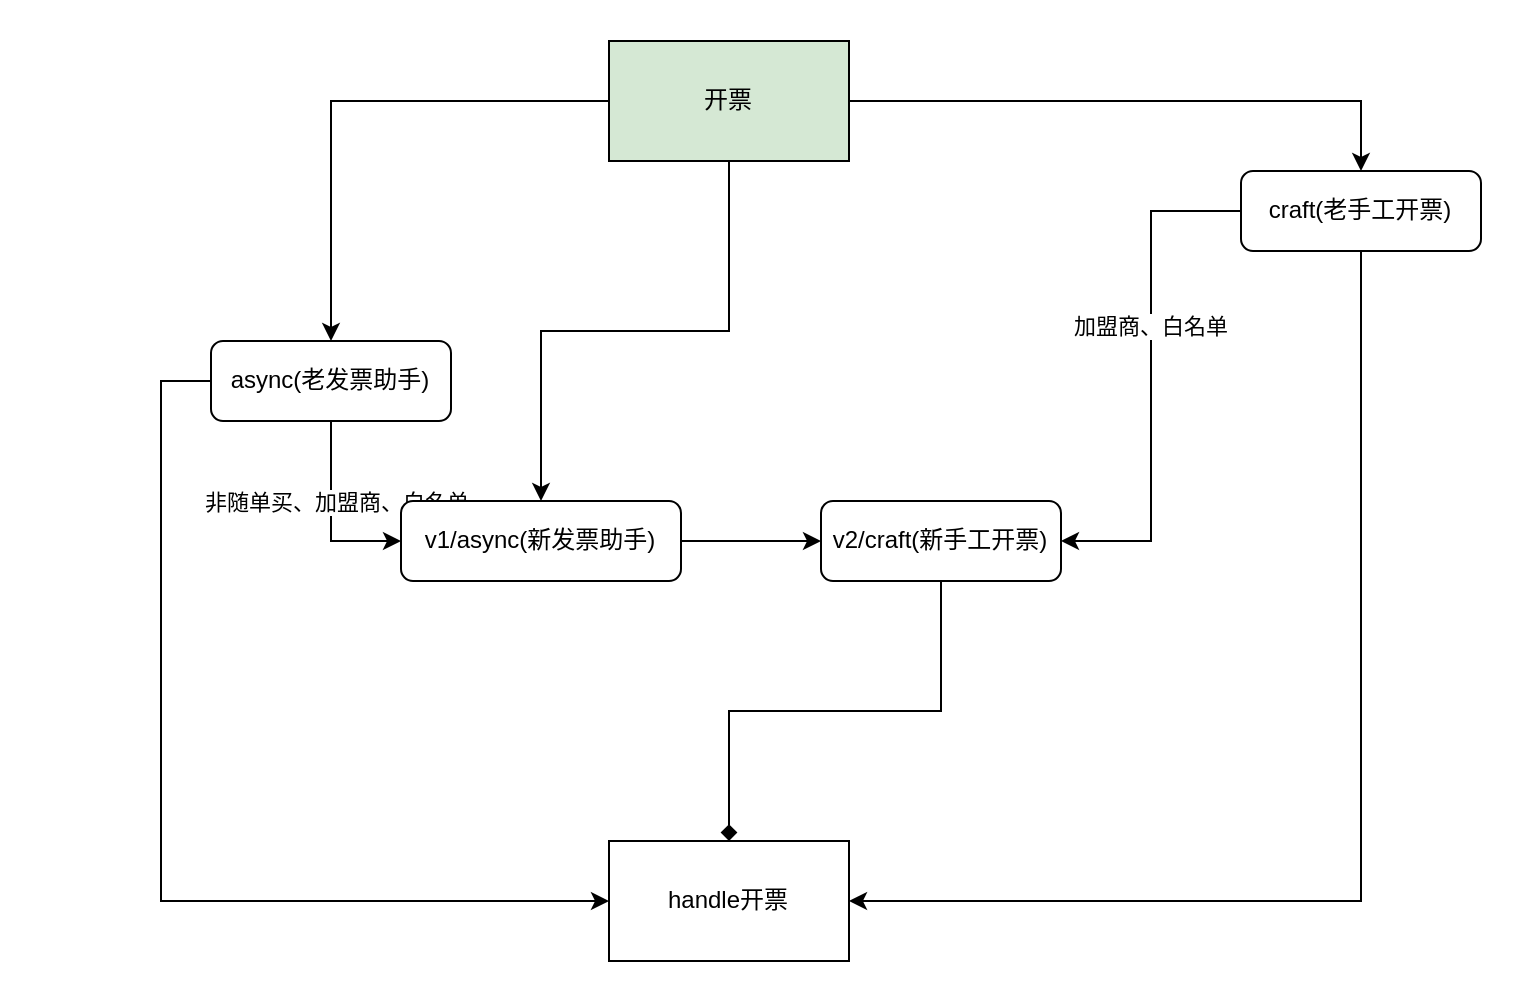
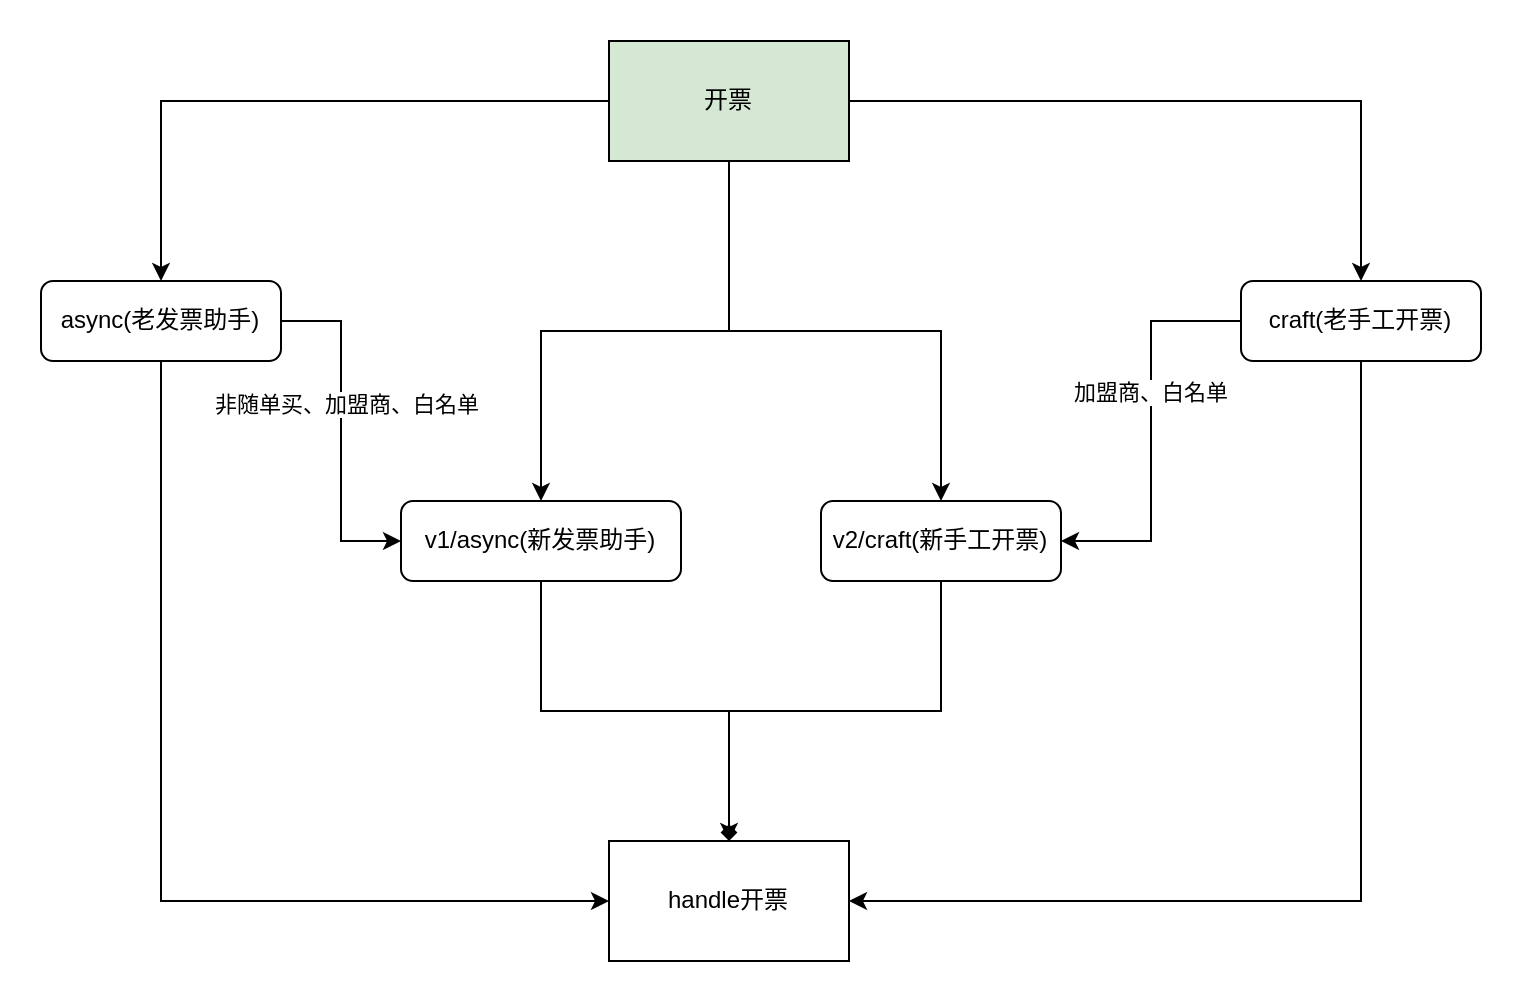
(1361, 211) -> (1361, 321)
none -> (915, 331)
(331, 381) -> (161, 321)
(744, 541) -> (568, 711)
